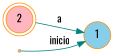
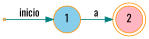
(56, 27) -> (93, 19)
